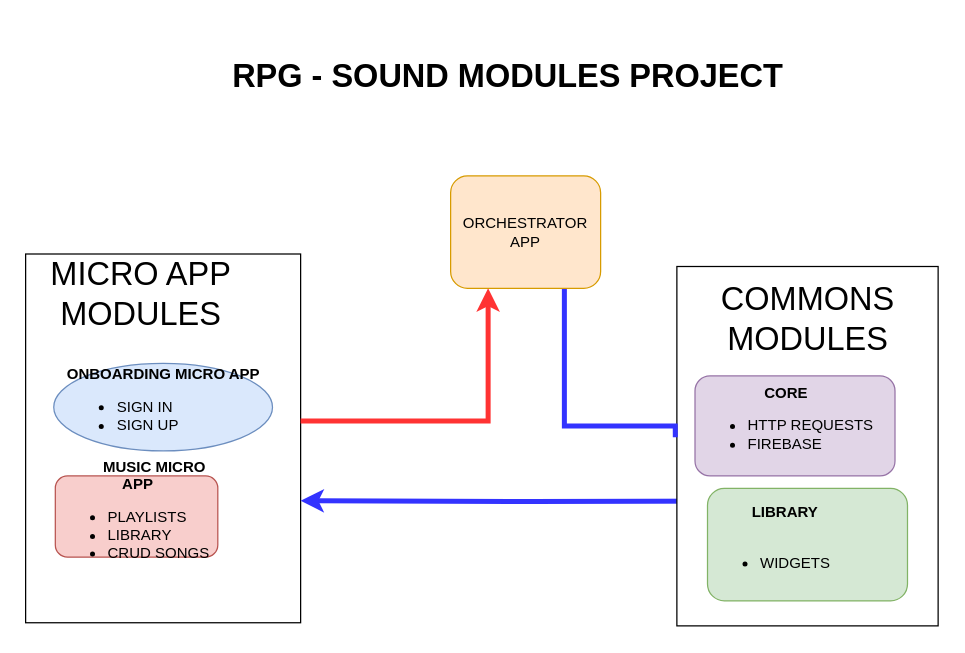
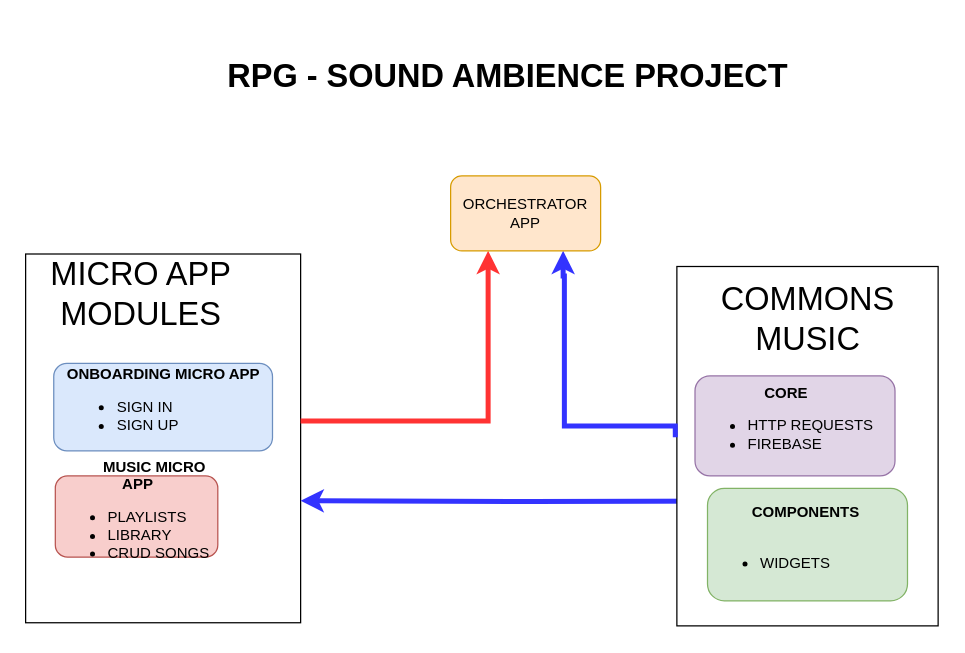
(508, 76) -> (508, 76)
(526, 232) -> (526, 213)
(808, 319) -> (808, 319)
(163, 407) -> (163, 407)
(740, 544) -> (753, 544)
